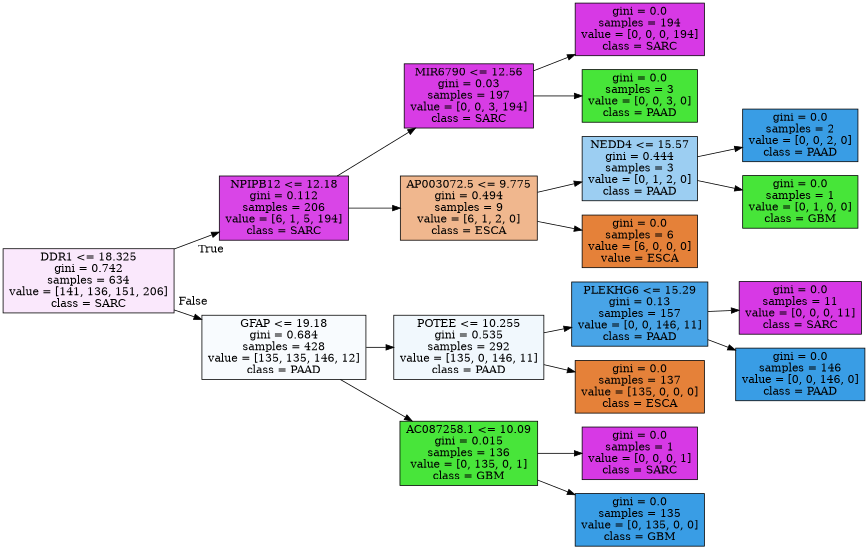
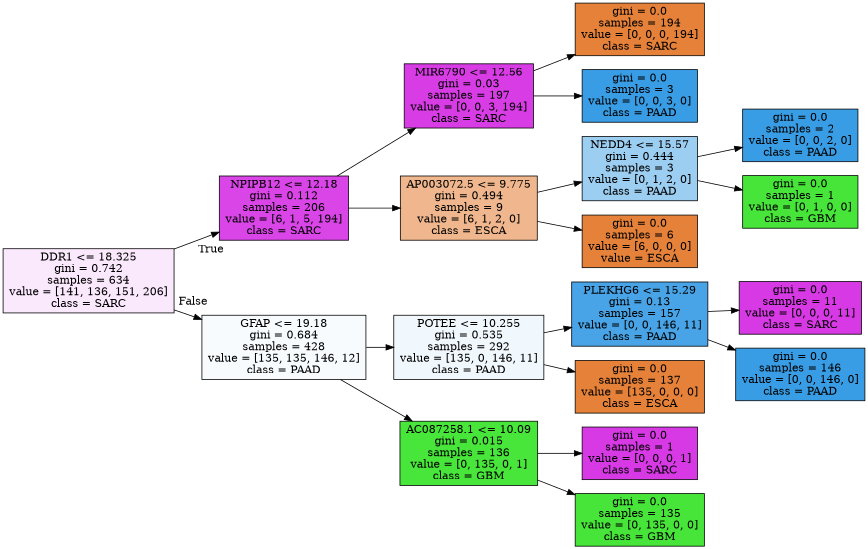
(640, 29) -> (640, 29)
(640, 96) -> (640, 96)
(640, 520) -> (640, 520)
